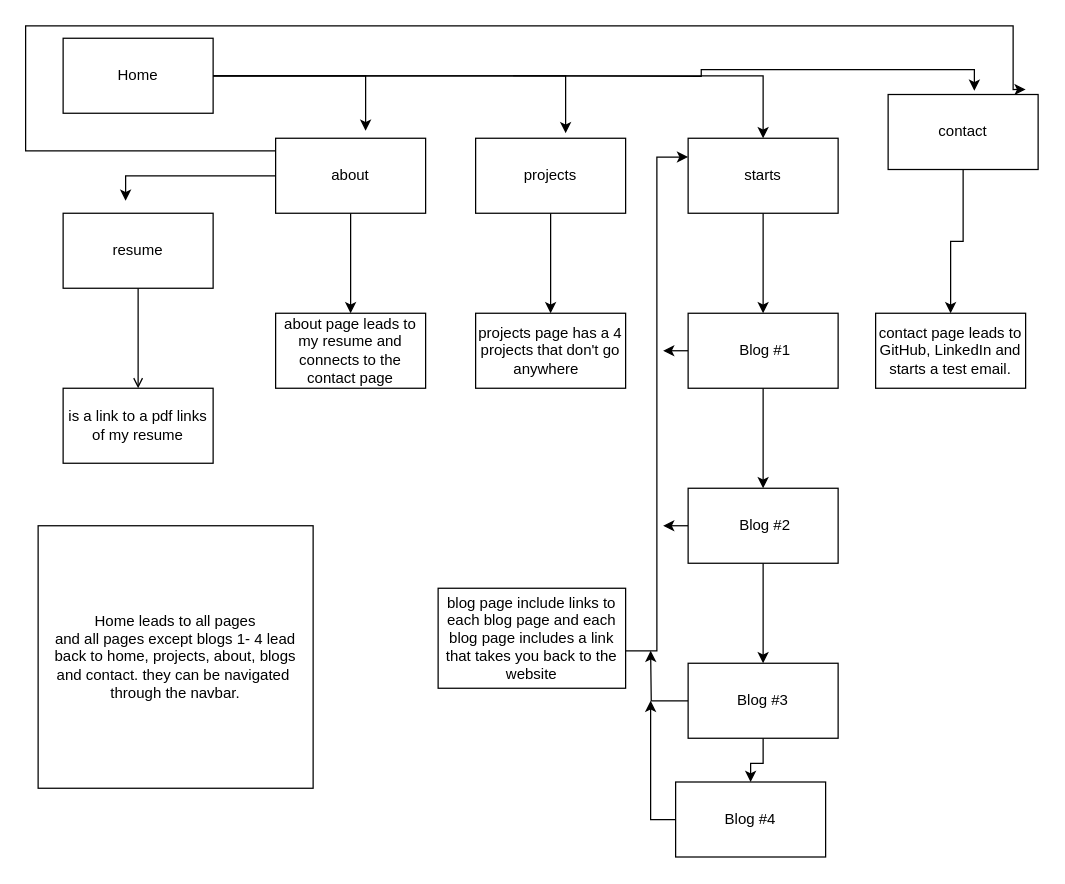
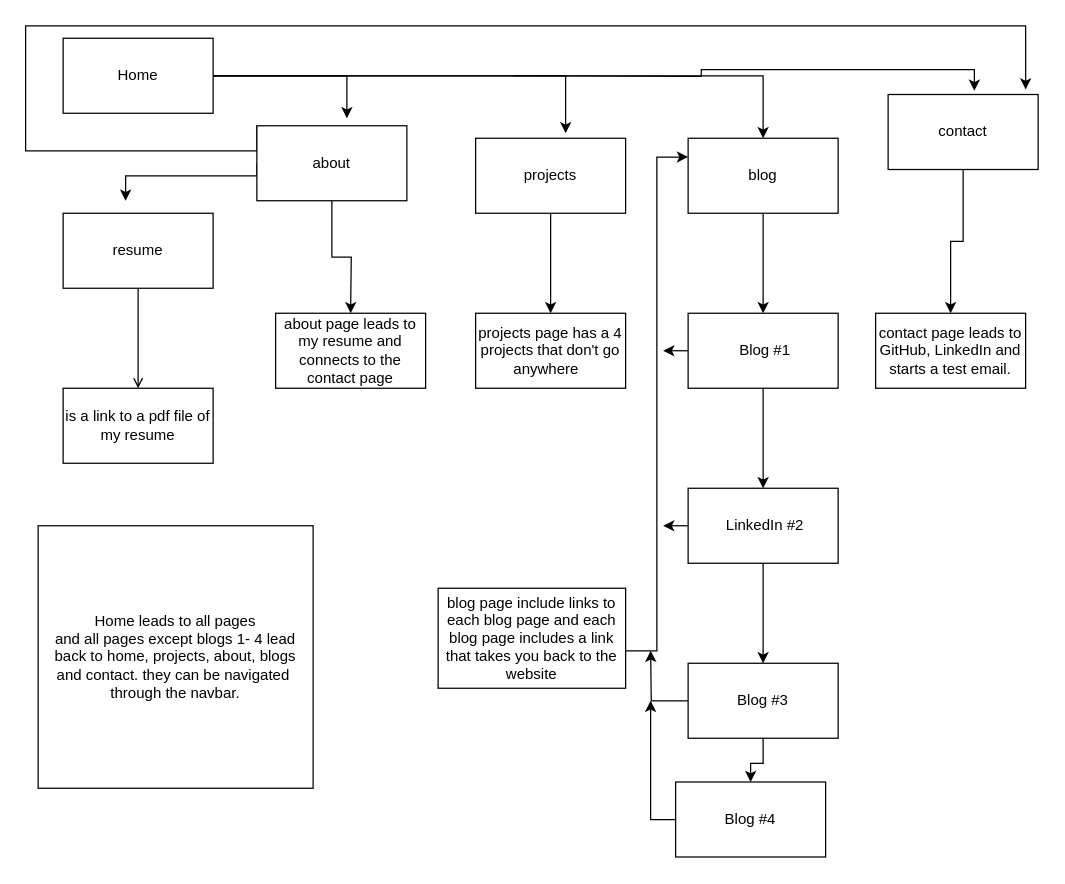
(351, 176) -> (332, 163)
(763, 176) -> (763, 176)
(138, 426) -> (138, 426)
(763, 526) -> (763, 526)
